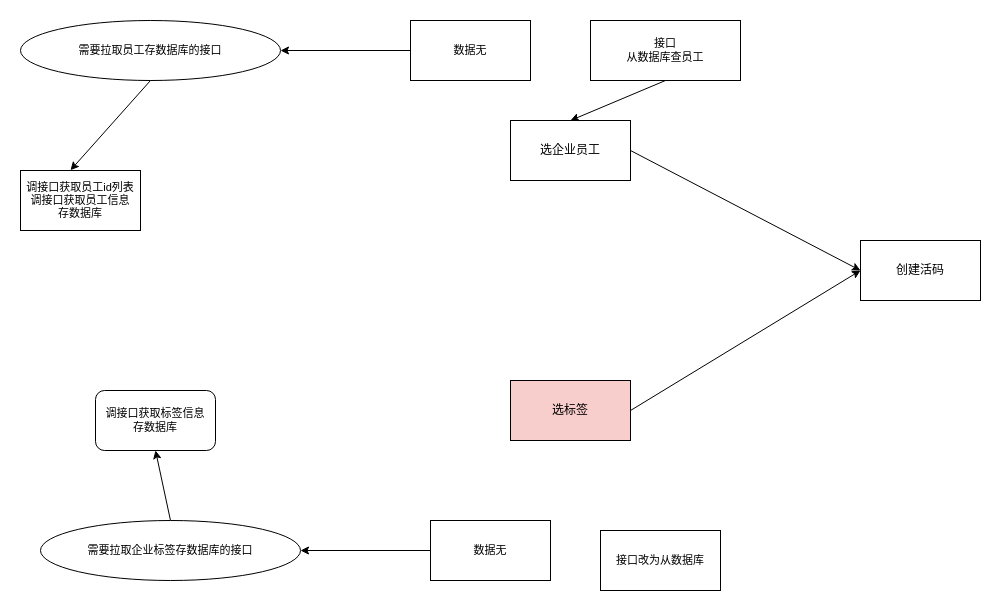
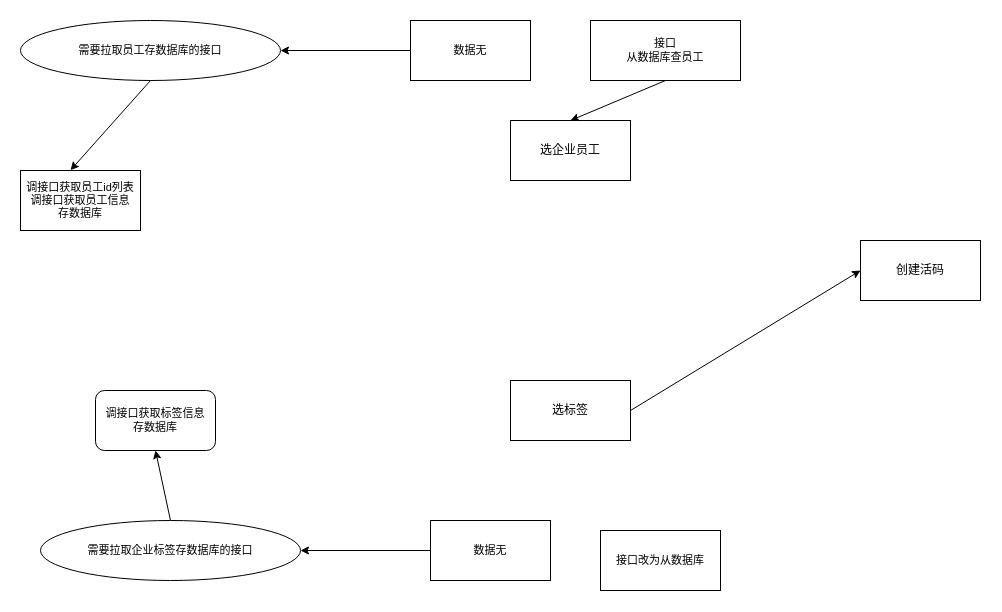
(742, 209) -> none
(571, 411) -> (571, 411)
